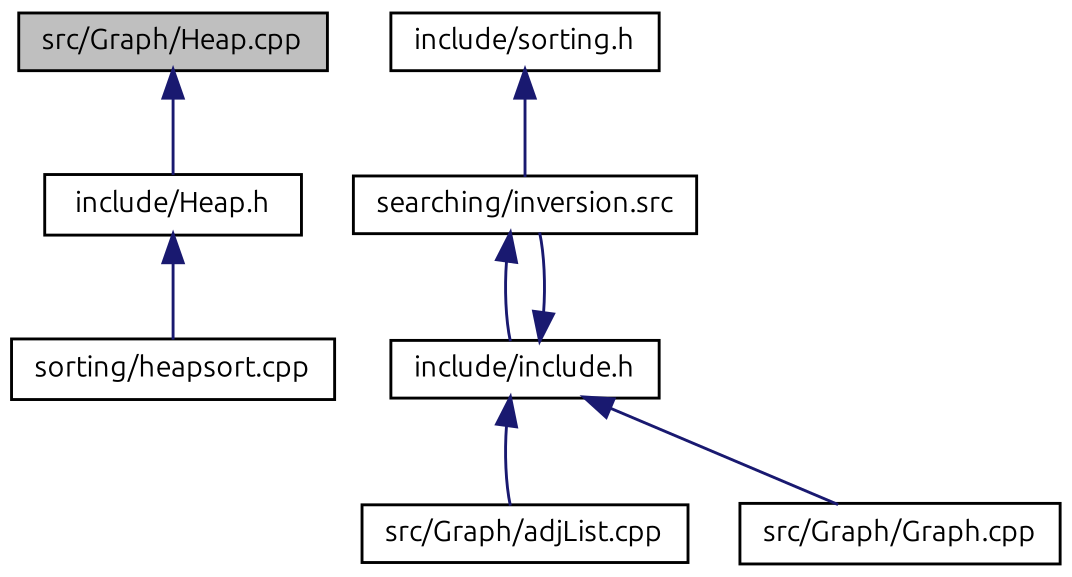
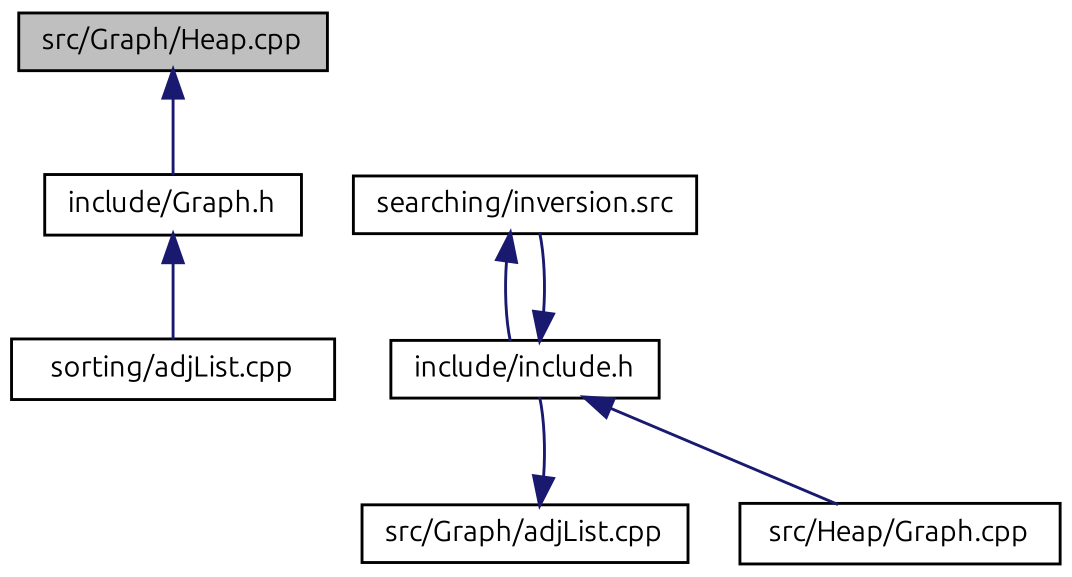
(525, 42) -> none
(173, 205) -> (173, 205)
(173, 369) -> (173, 369)
(506, 466) -> (544, 437)
(900, 534) -> (900, 534)
